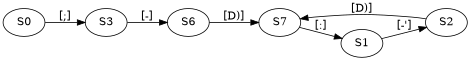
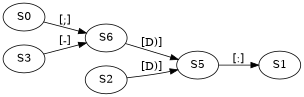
(61, 22) -> (61, 27)
(280, 22) -> (198, 65)
(400, 34) -> none
